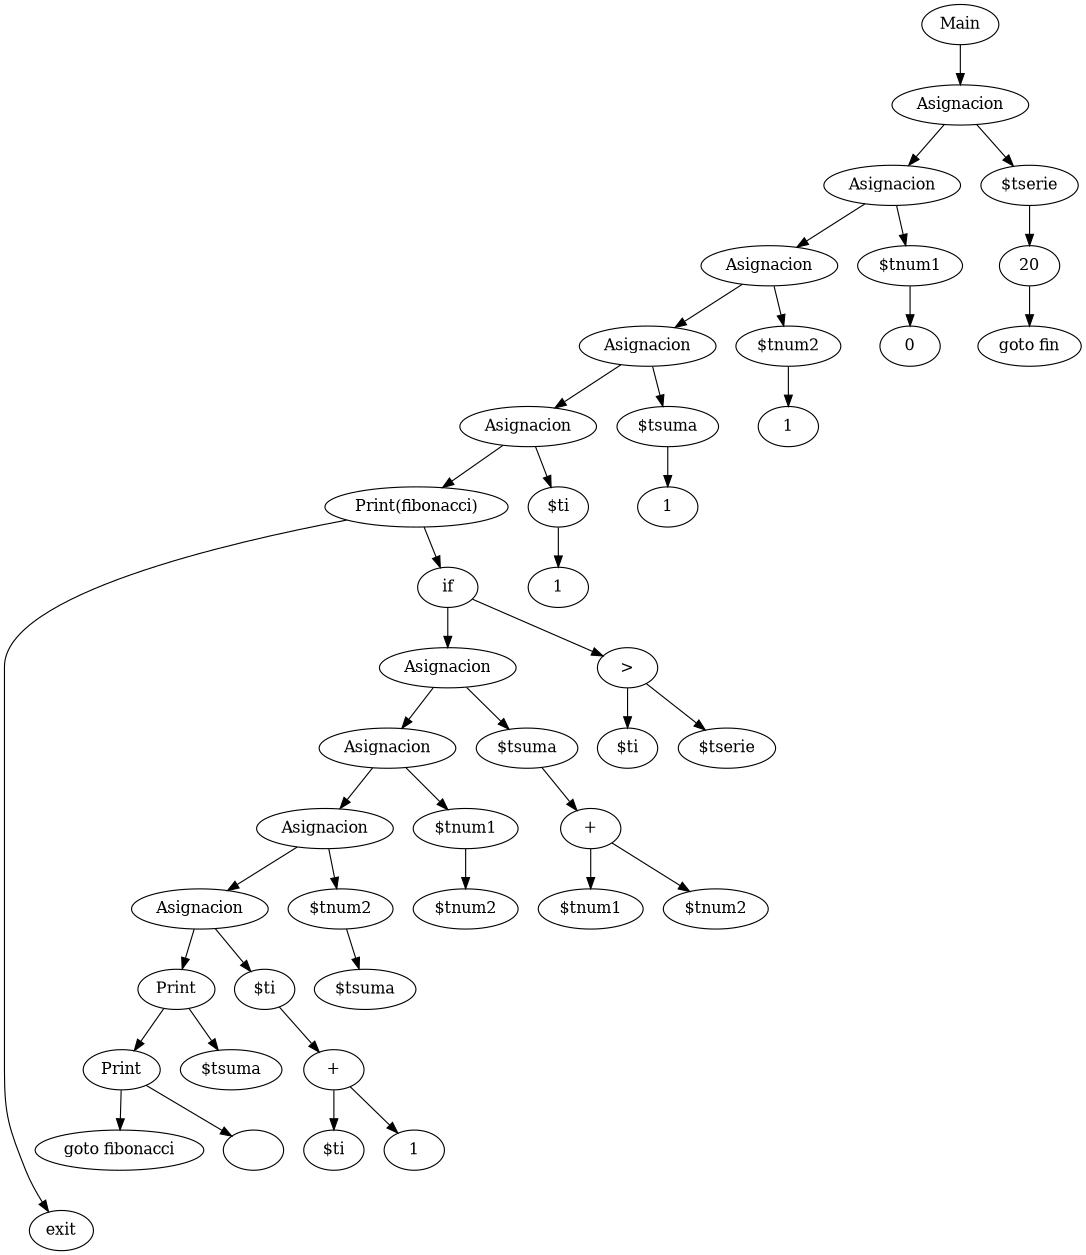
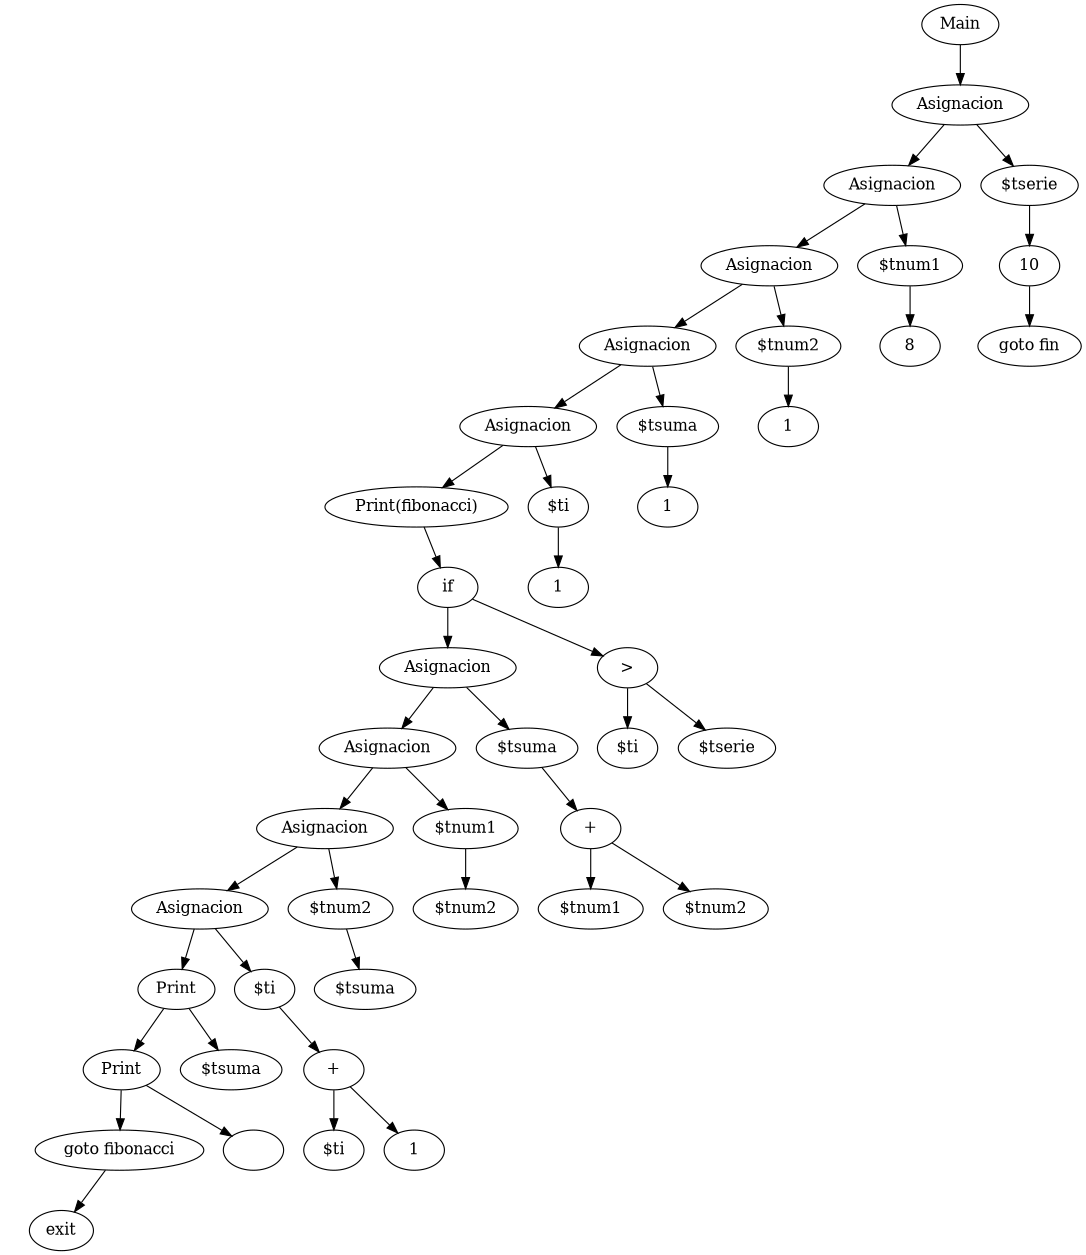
(1030, 266) -> (1030, 266)
(910, 346) -> (910, 346)
(4, 745) -> (93, 1186)
